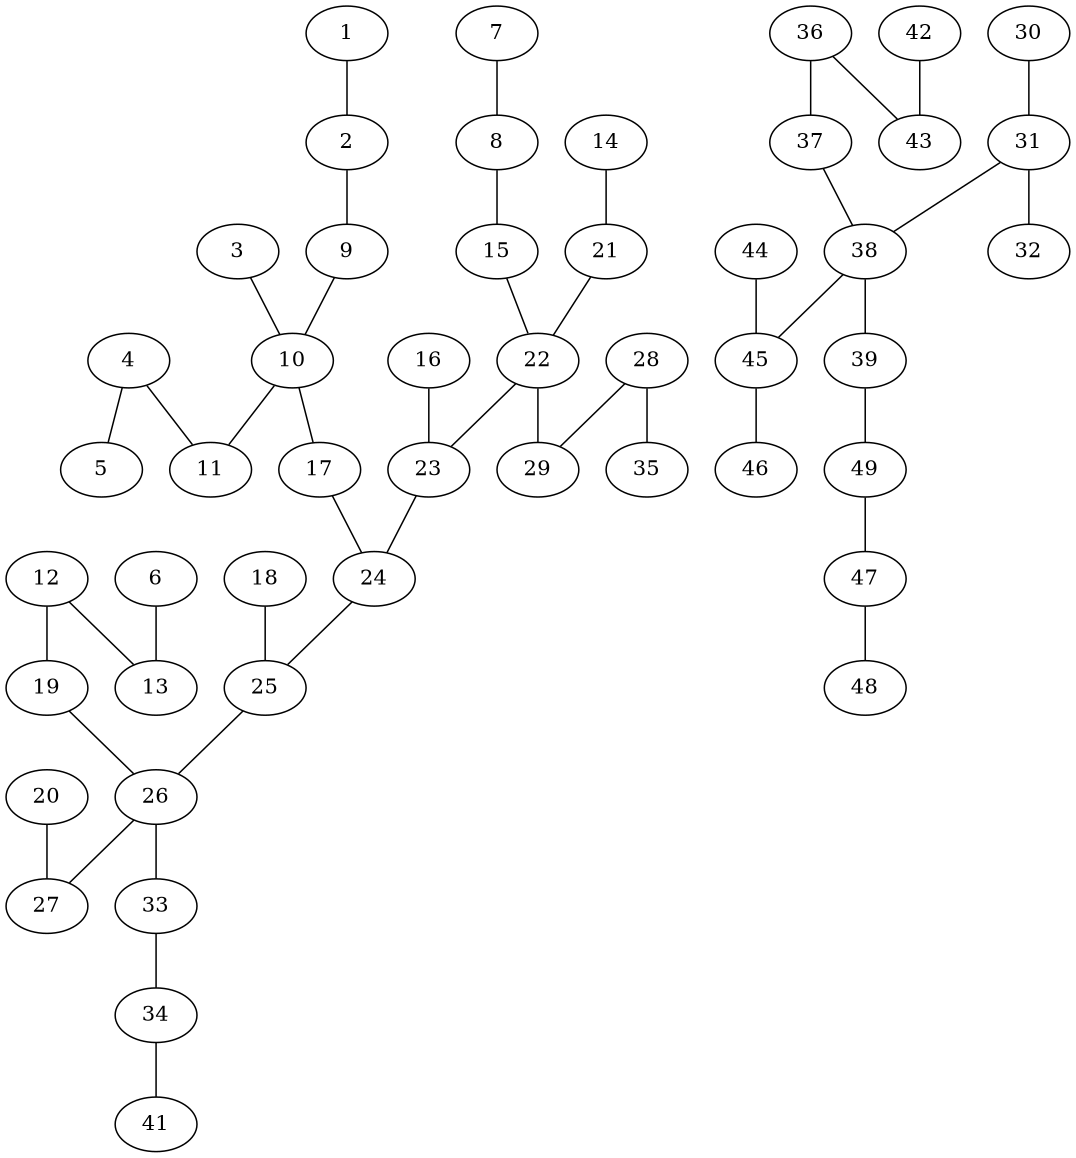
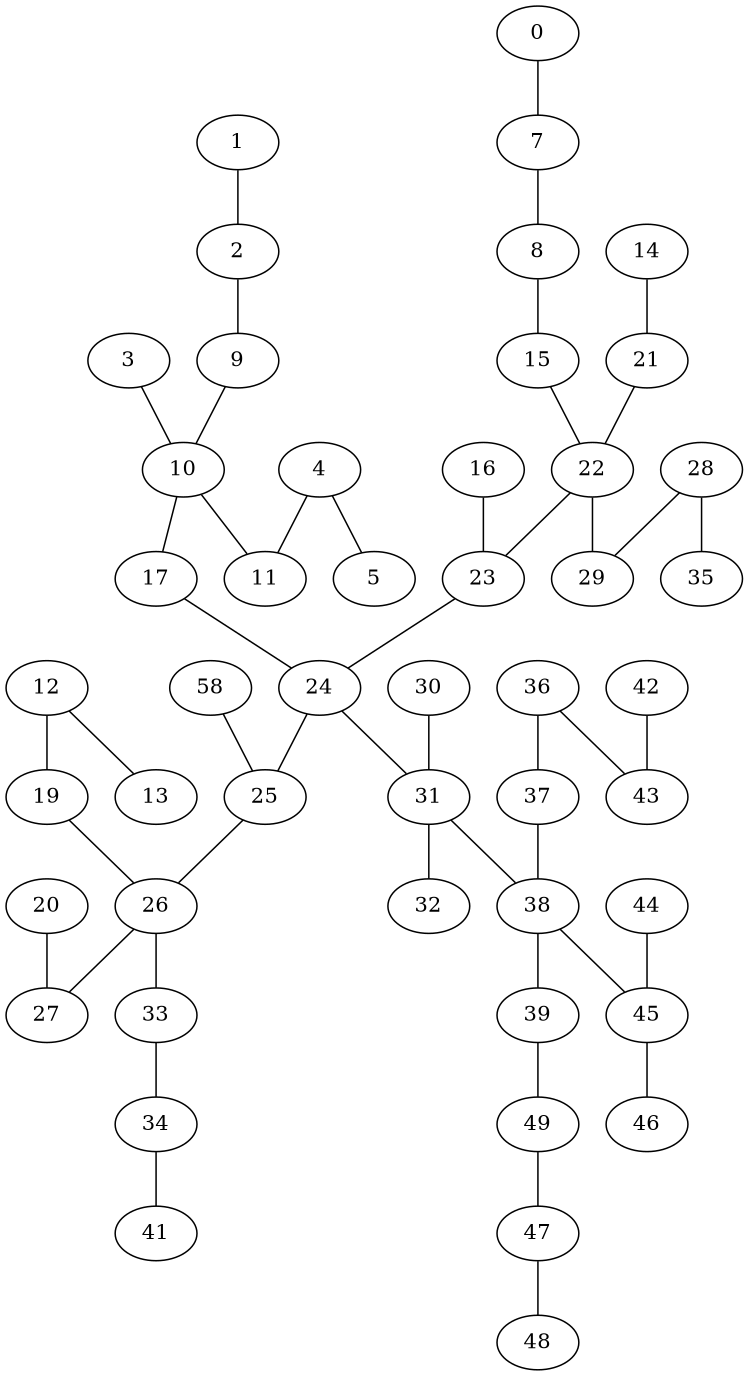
none -> (538, 33)
(156, 579) -> none
(265, 579) -> (211, 688)
none -> (374, 742)
